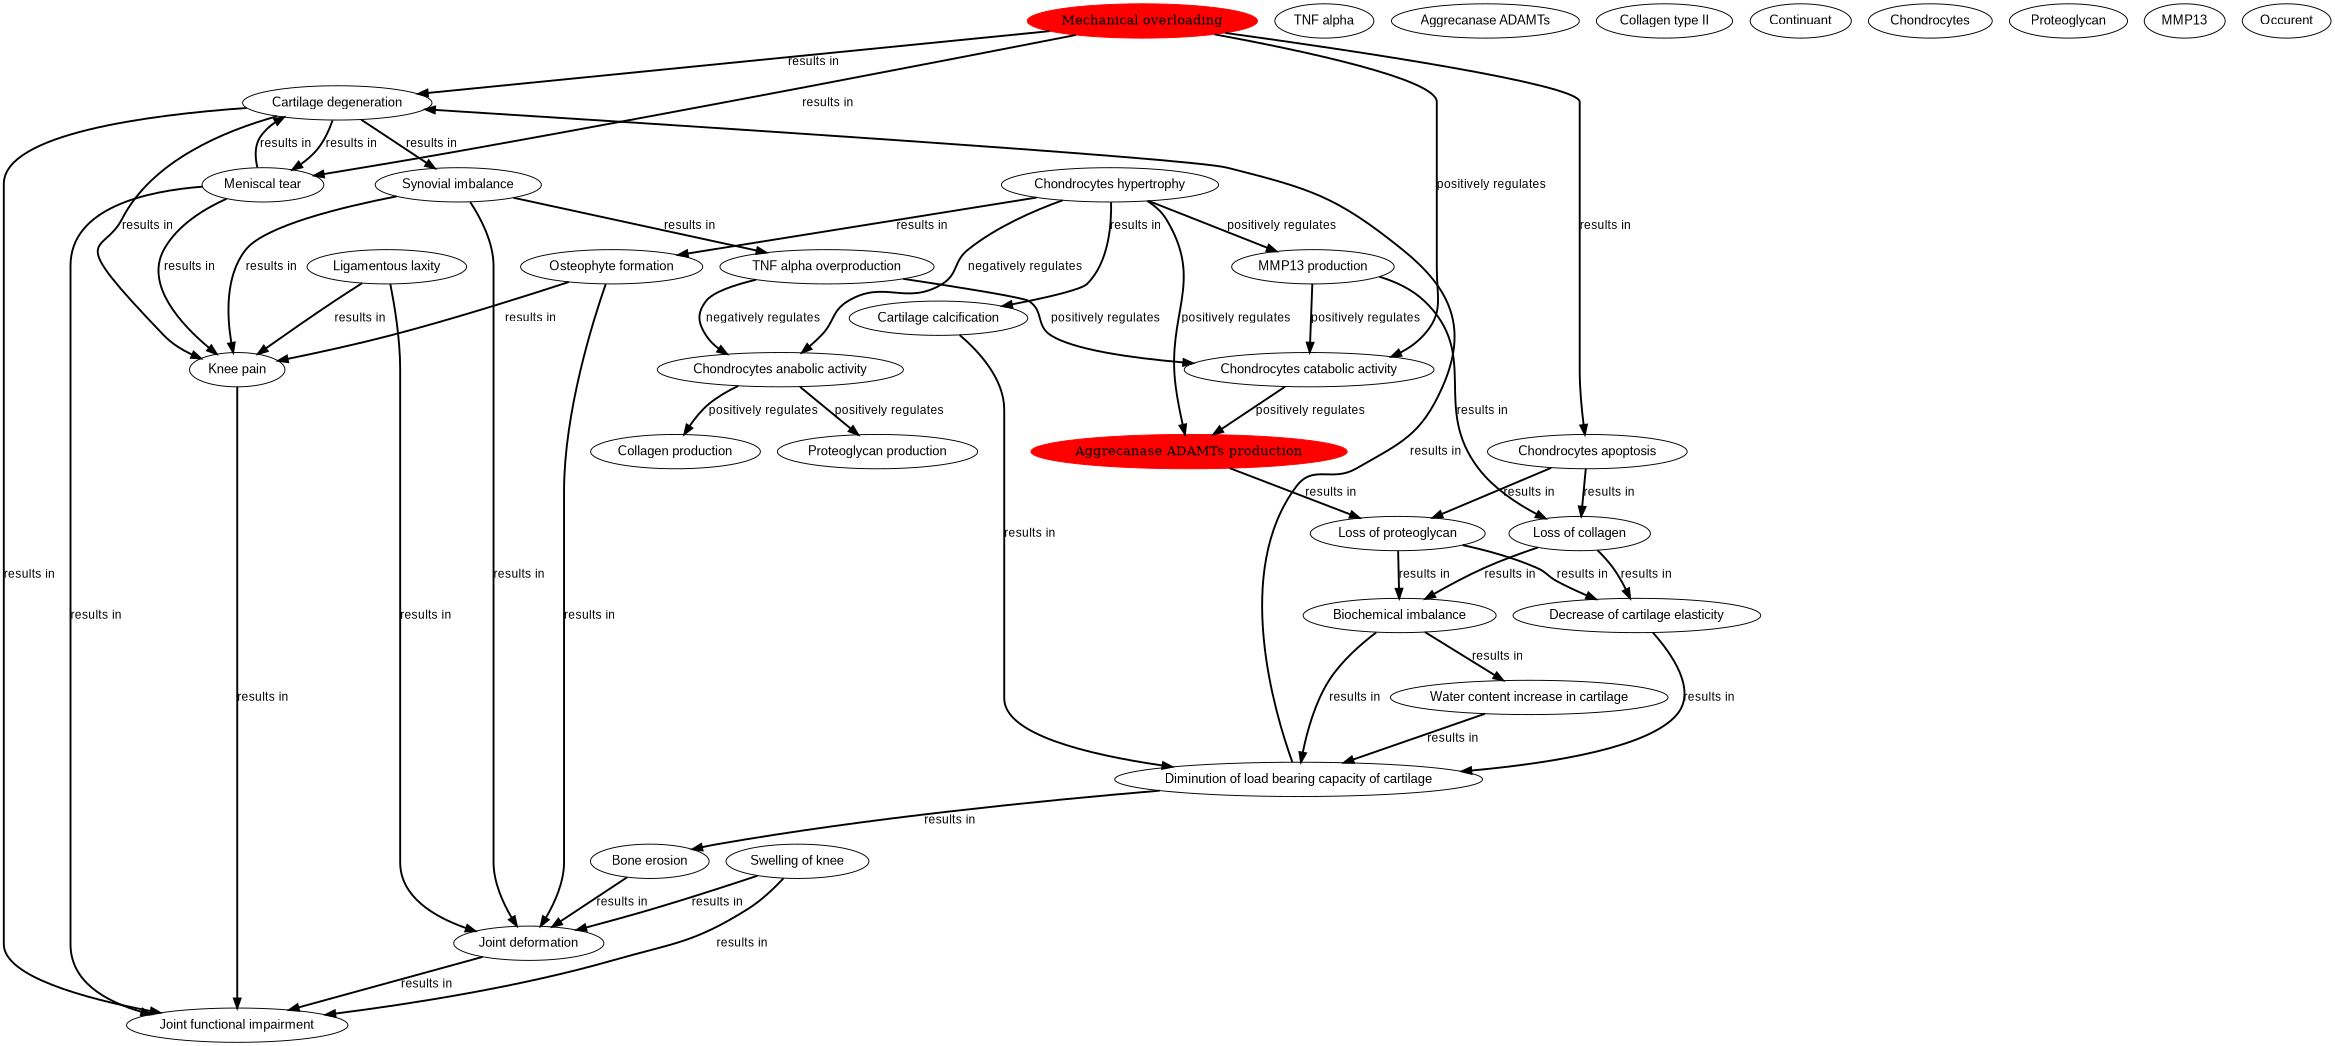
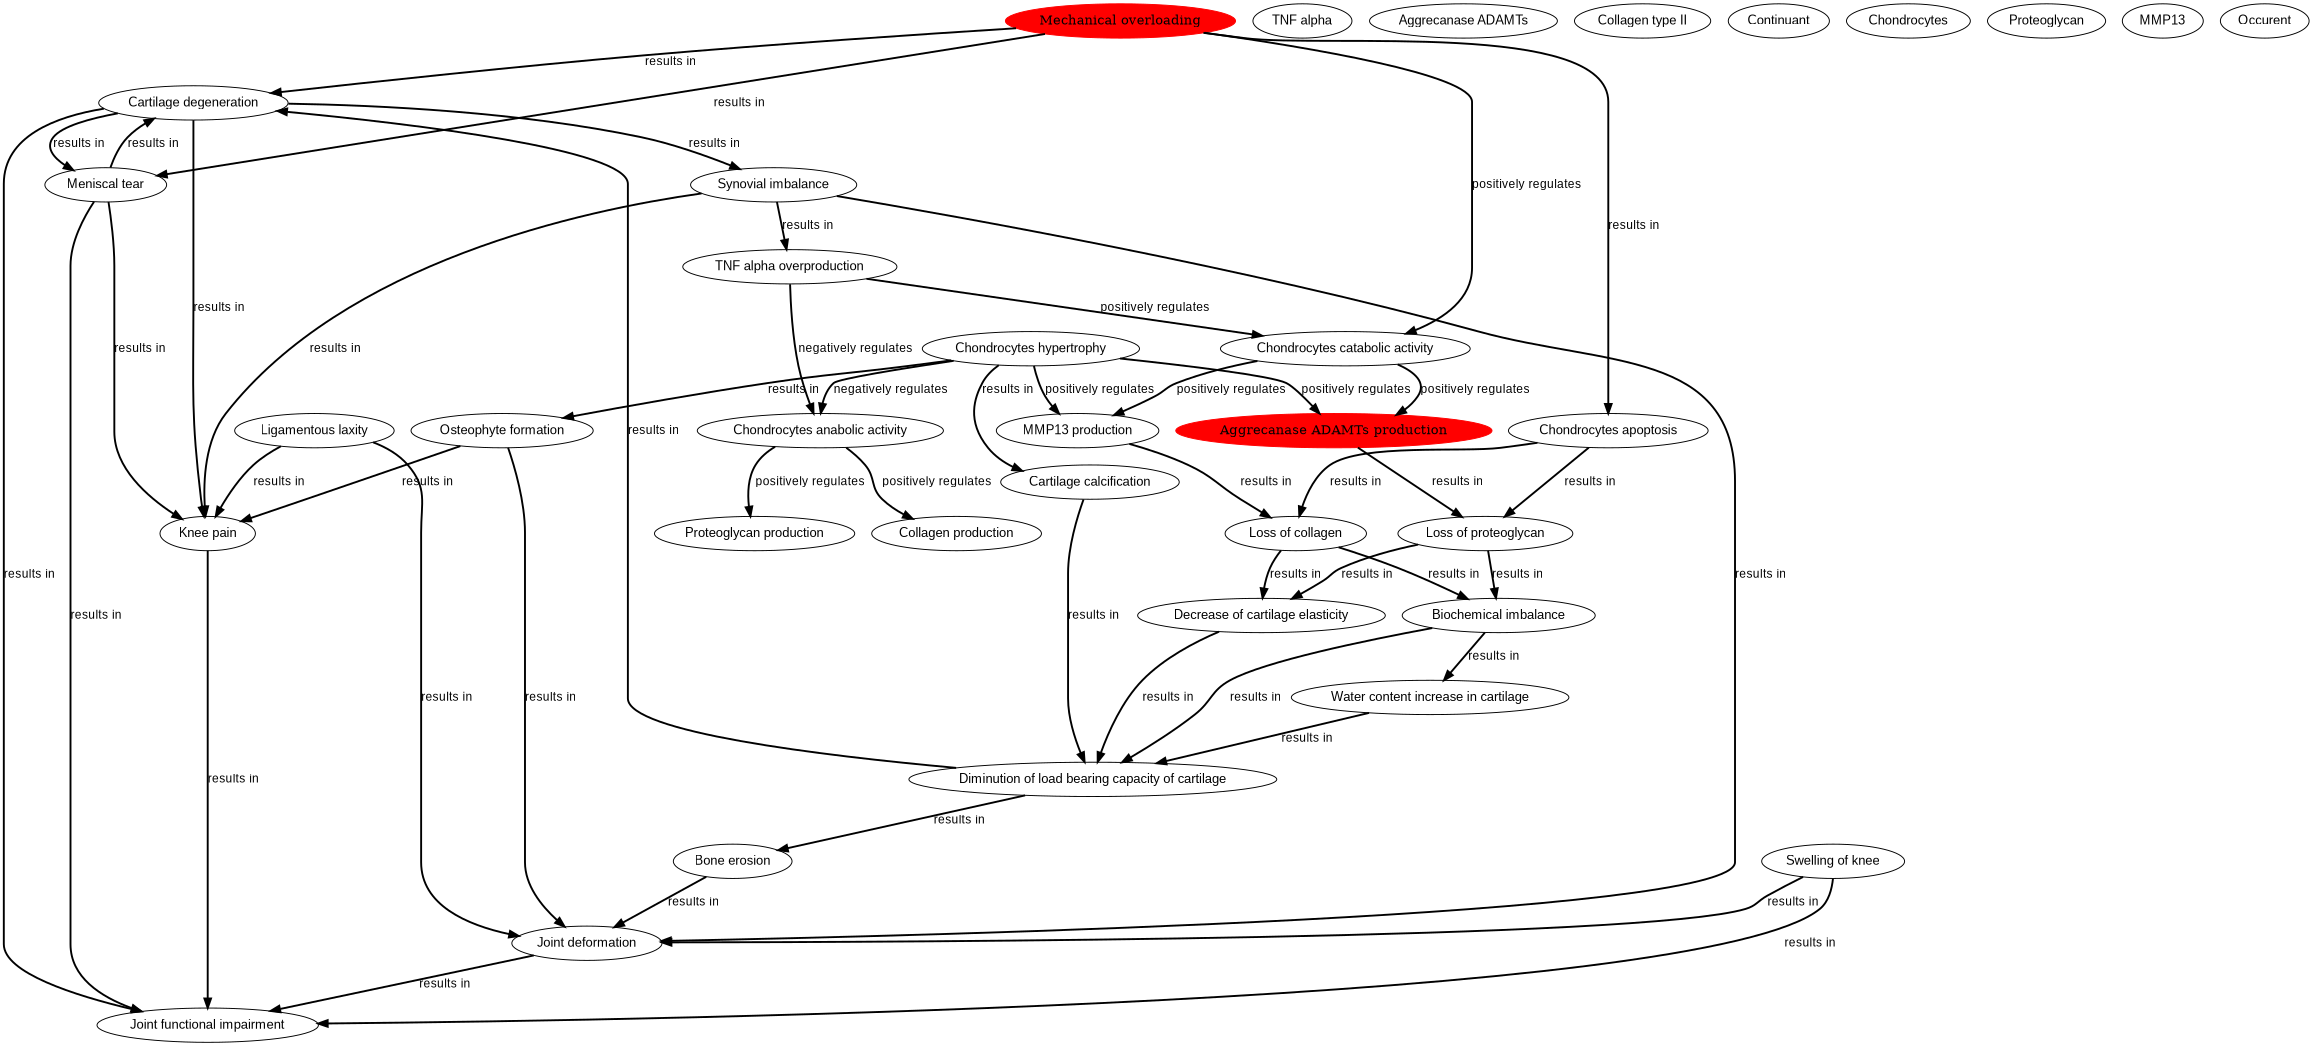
(1311, 313) -> (1187, 379)
